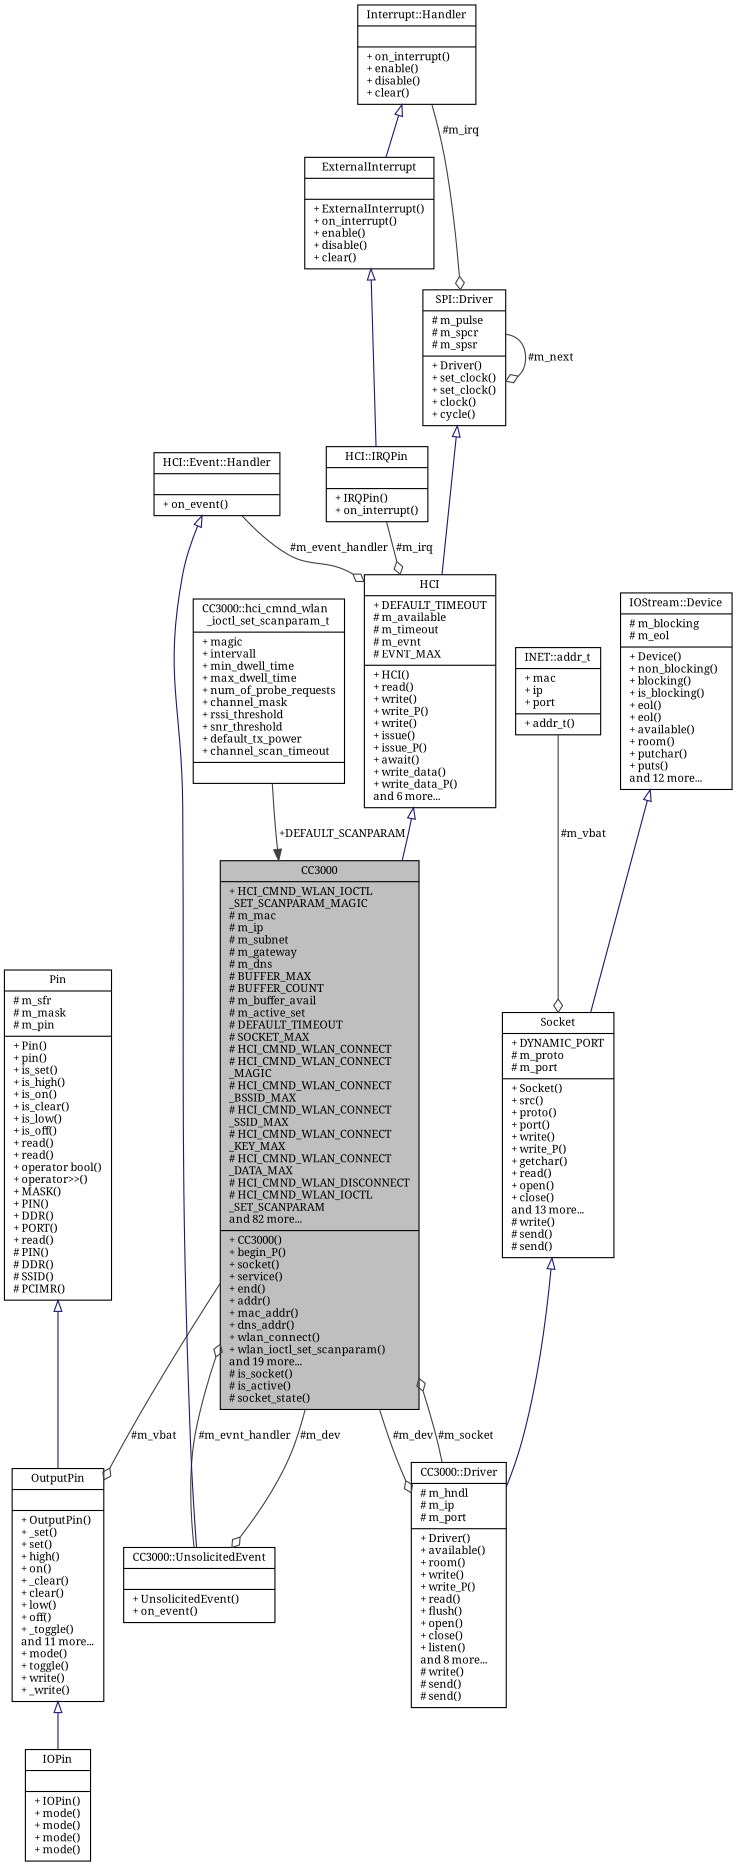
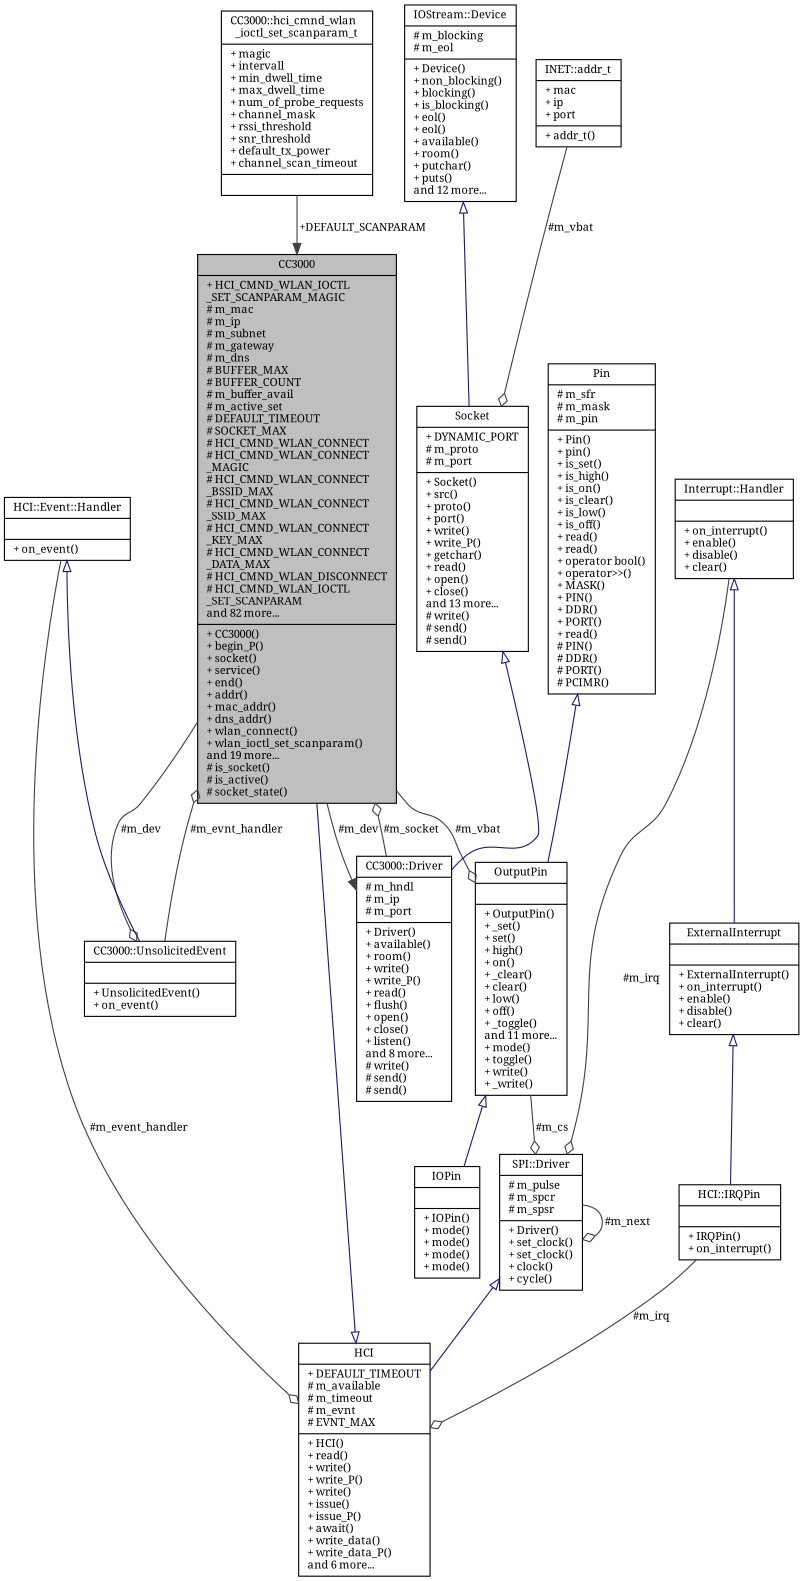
none -> (533, 1118)
(34, 1277) -> (580, 671)
(392, 1446) -> (338, 842)
